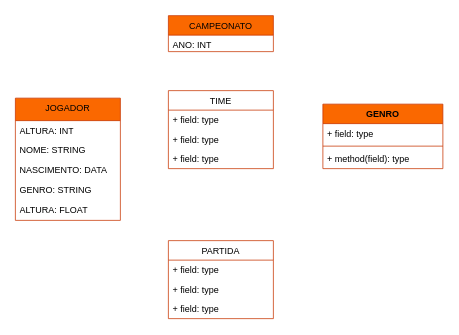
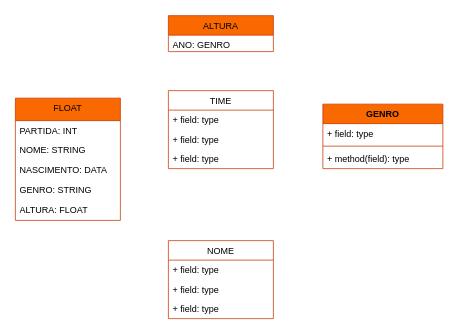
(221, 26) -> (221, 26)
(191, 46) -> (196, 46)
(68, 109) -> (68, 109)
(45, 131) -> (48, 131)
(221, 251) -> (221, 251)
